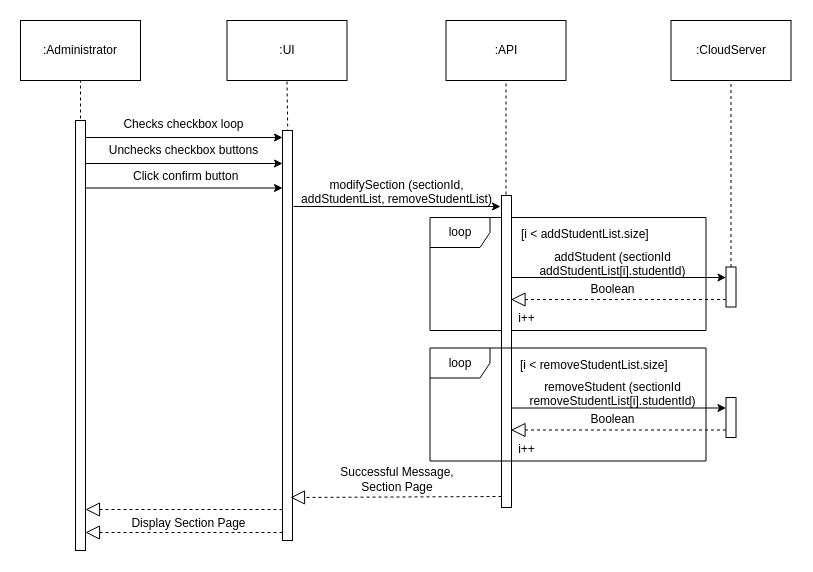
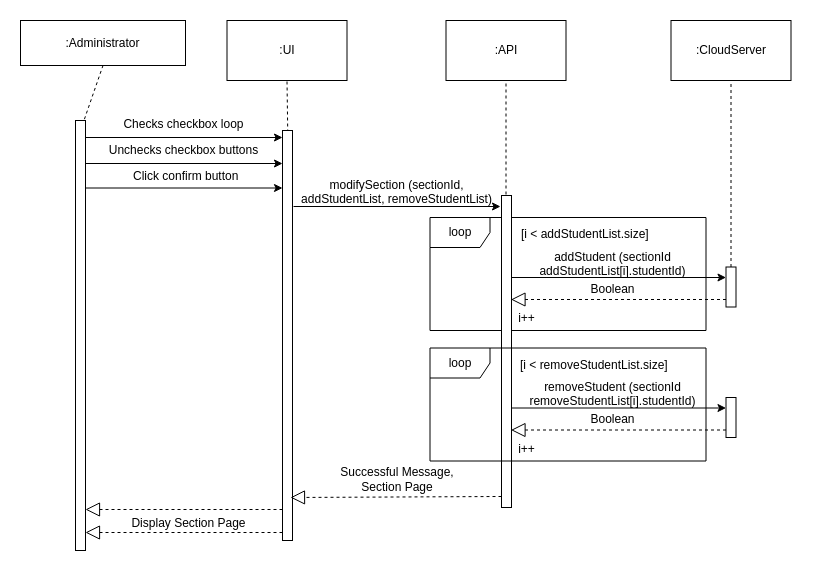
(81, 51) -> (103, 43)
